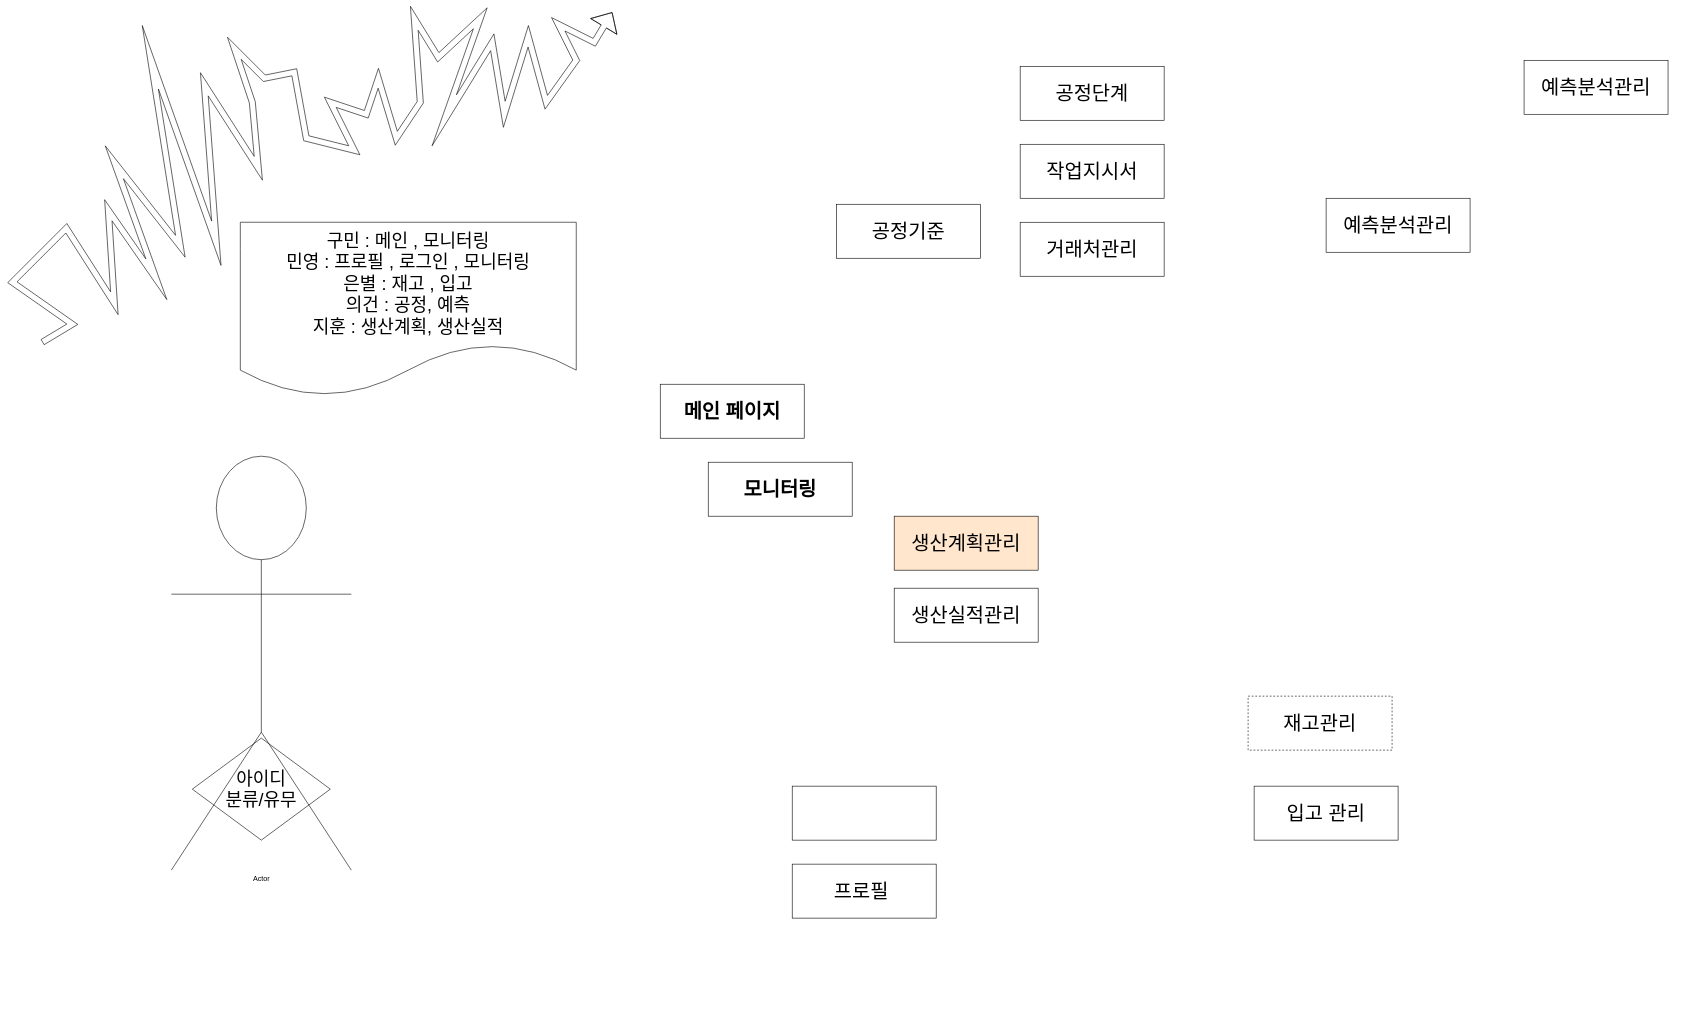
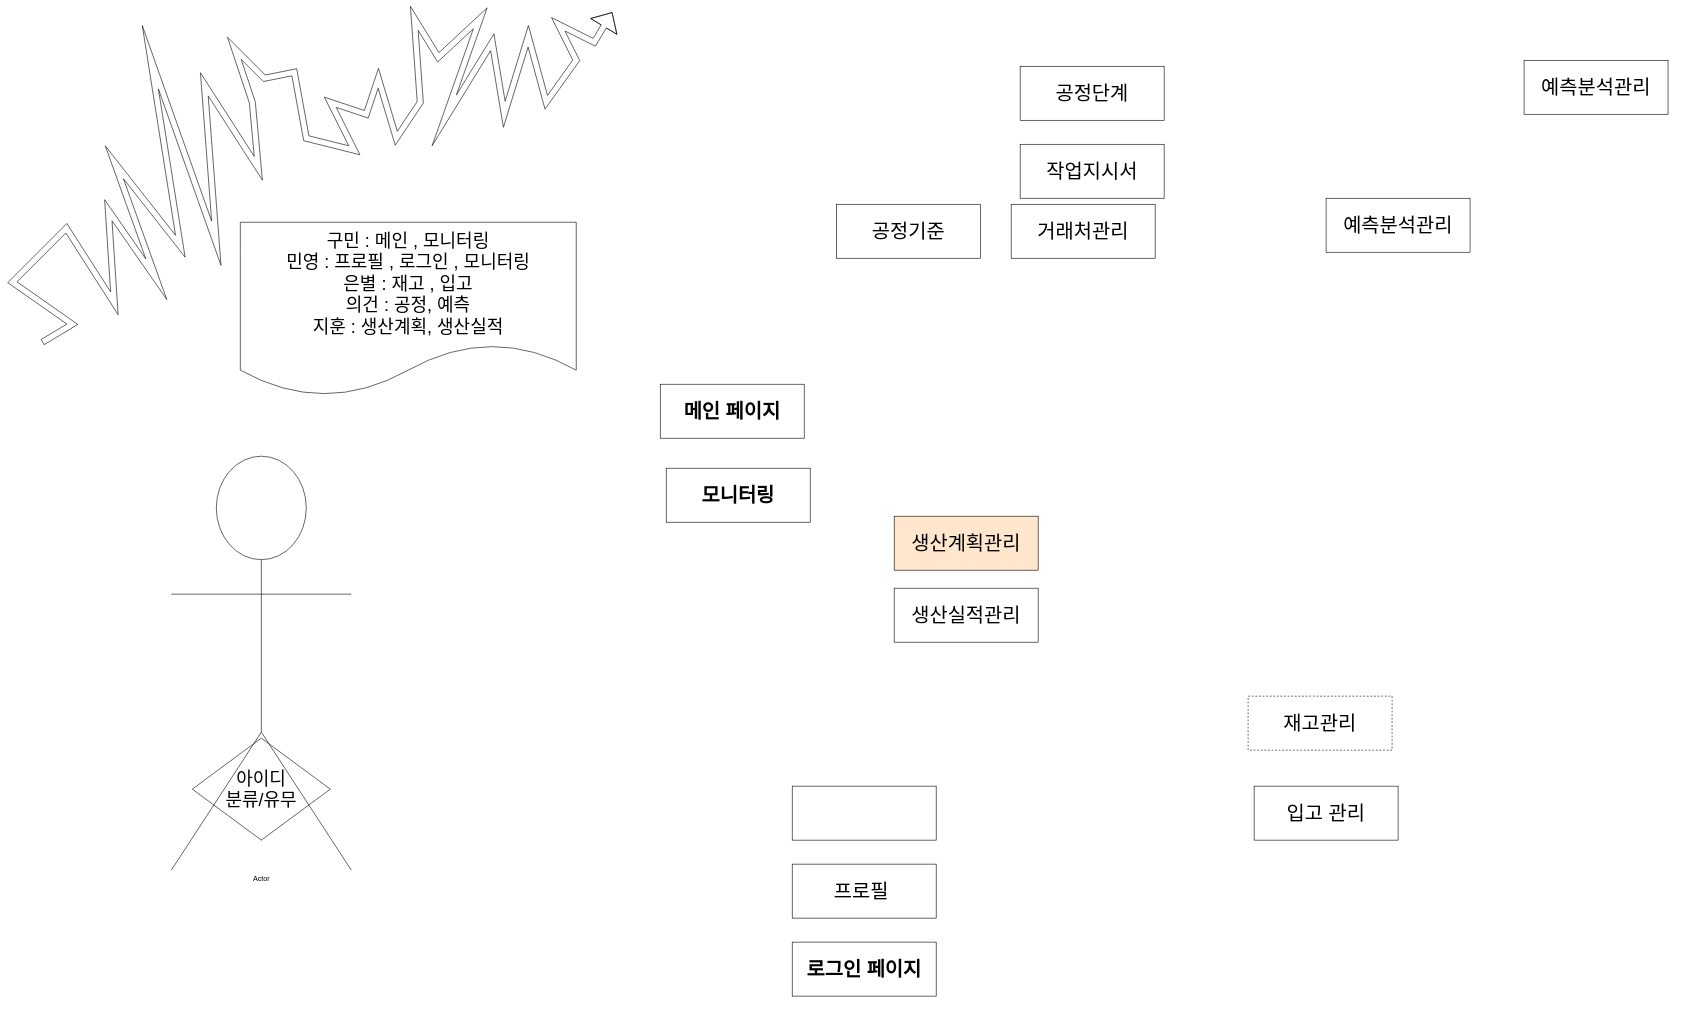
(1092, 249) -> (1083, 231)
(780, 489) -> (738, 495)
none -> (864, 969)
